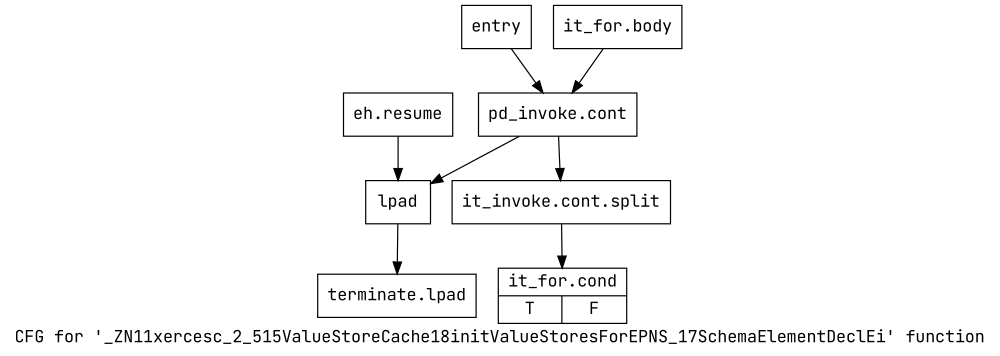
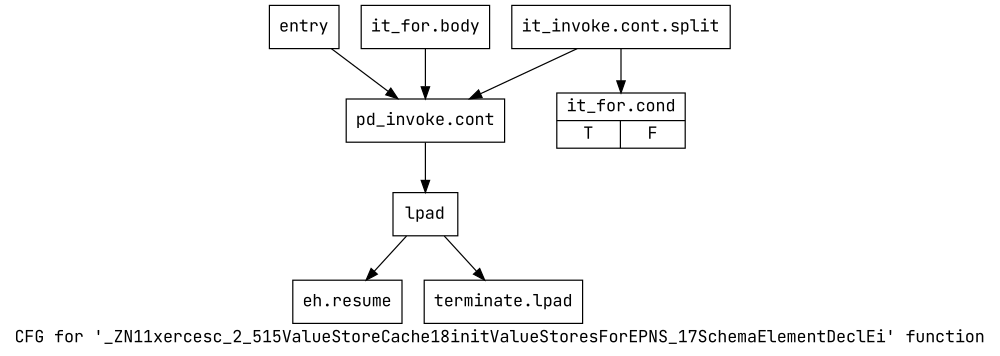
(398, 152) -> (390, 254)
(559, 152) -> (529, 71)
